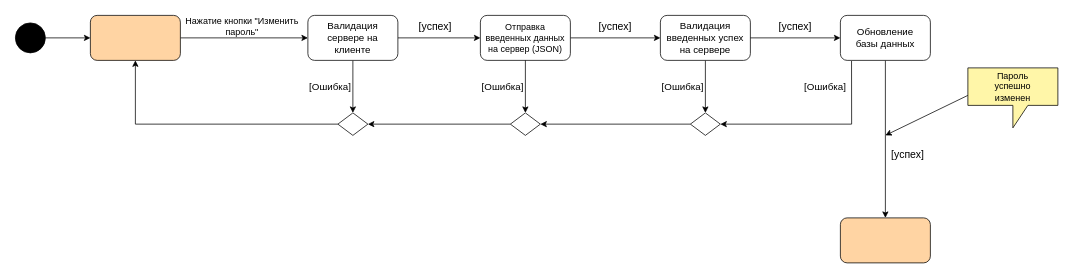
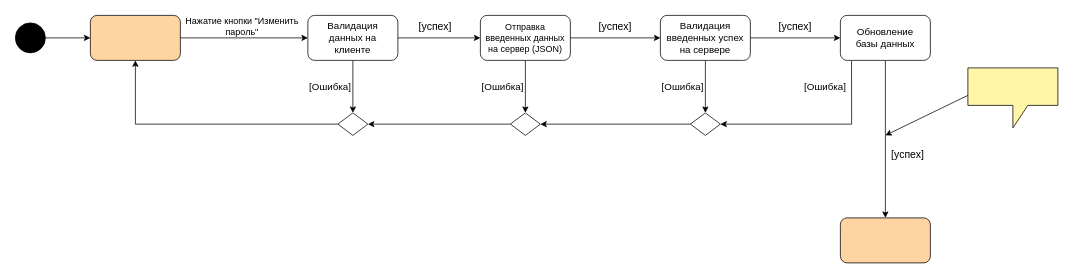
(353, 38) -> (353, 38)
(1013, 87) -> none
